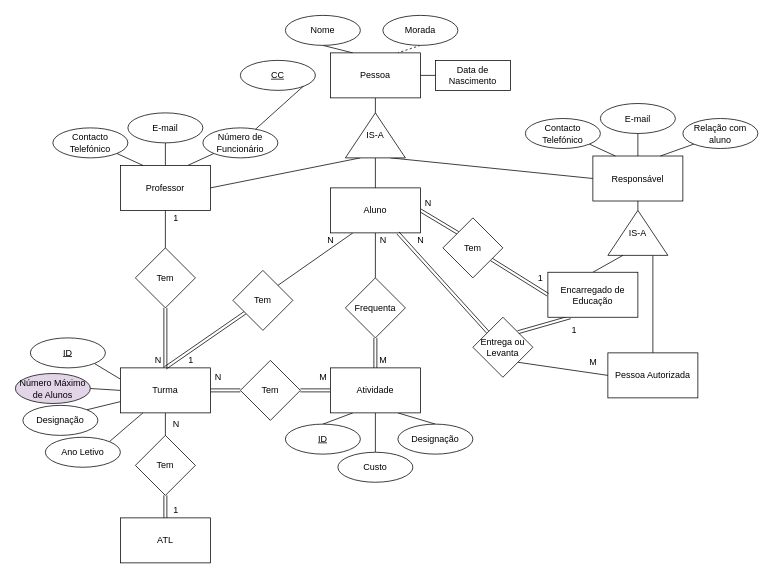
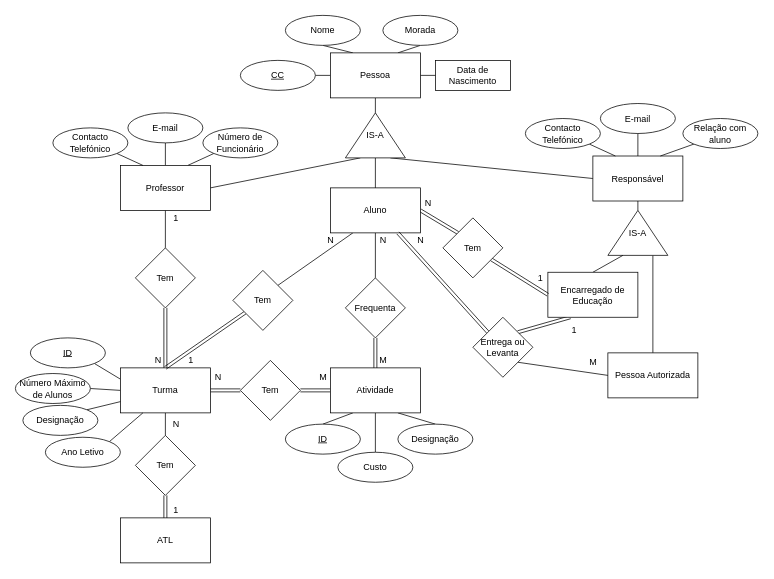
(409, 49) -> (409, 49)
(279, 108) -> (322, 75)
(53, 389) -> (53, 389)
